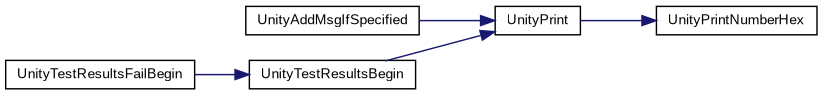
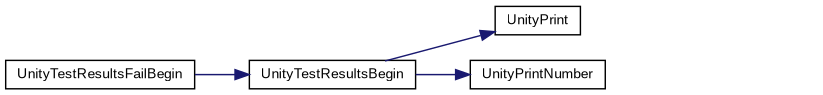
(332, 21) -> none
(737, 21) -> none
none -> (538, 75)
